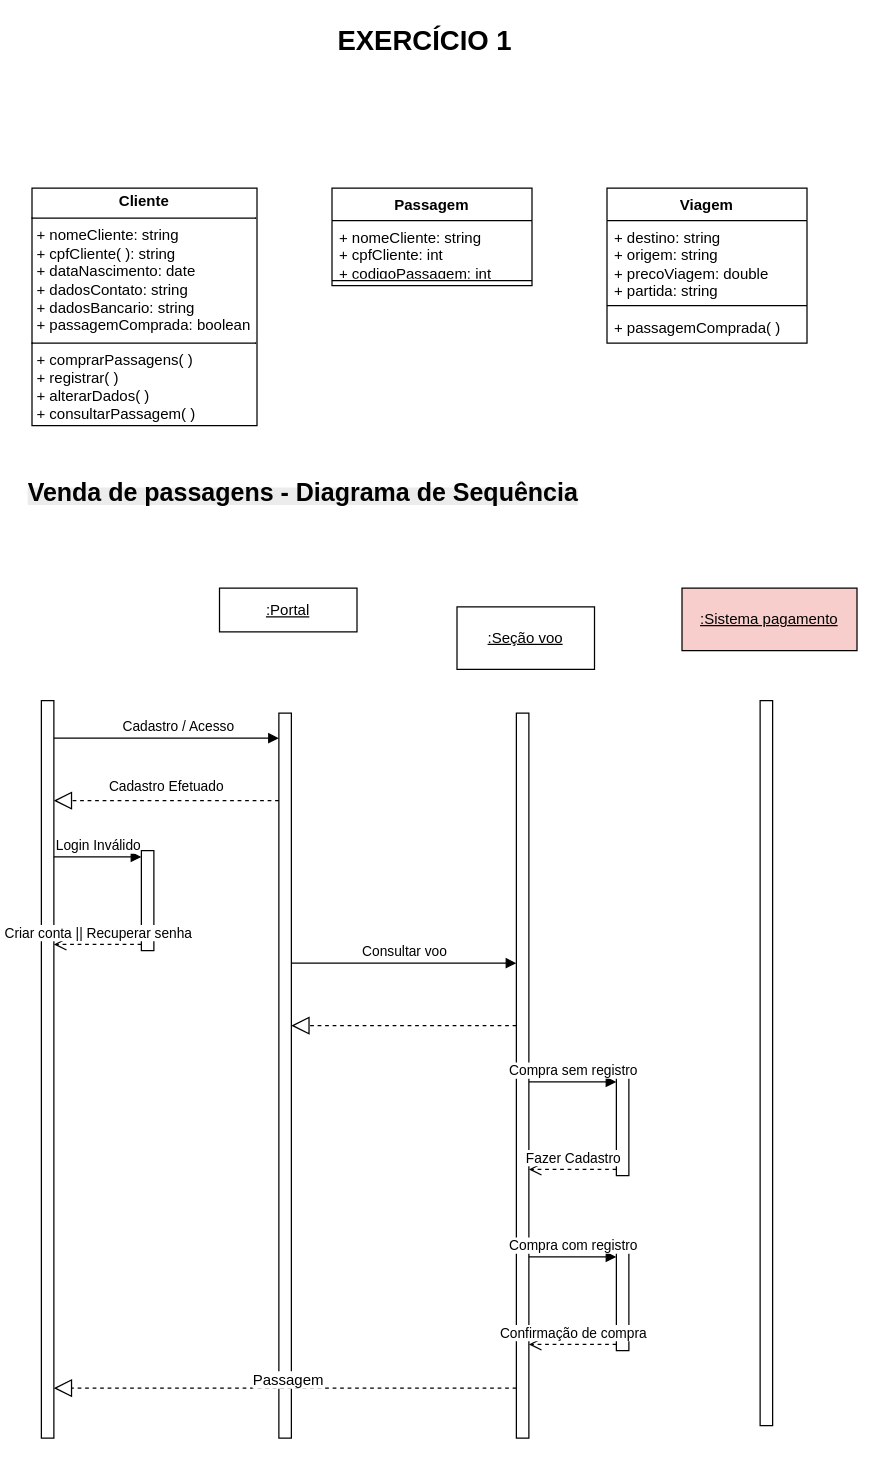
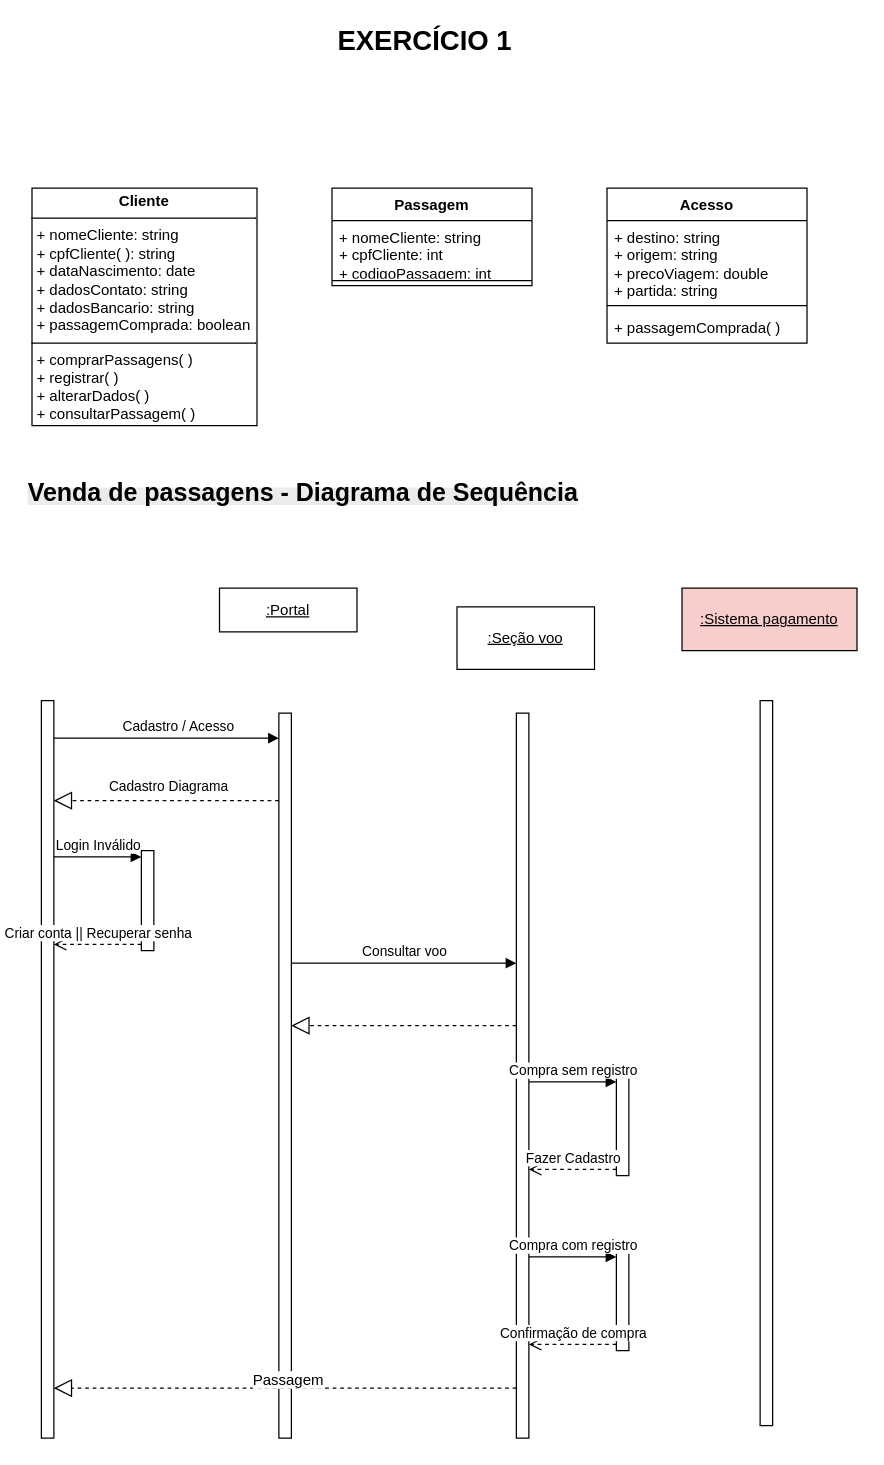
(707, 206) -> (707, 206)
(179, 787) -> (177, 787)
